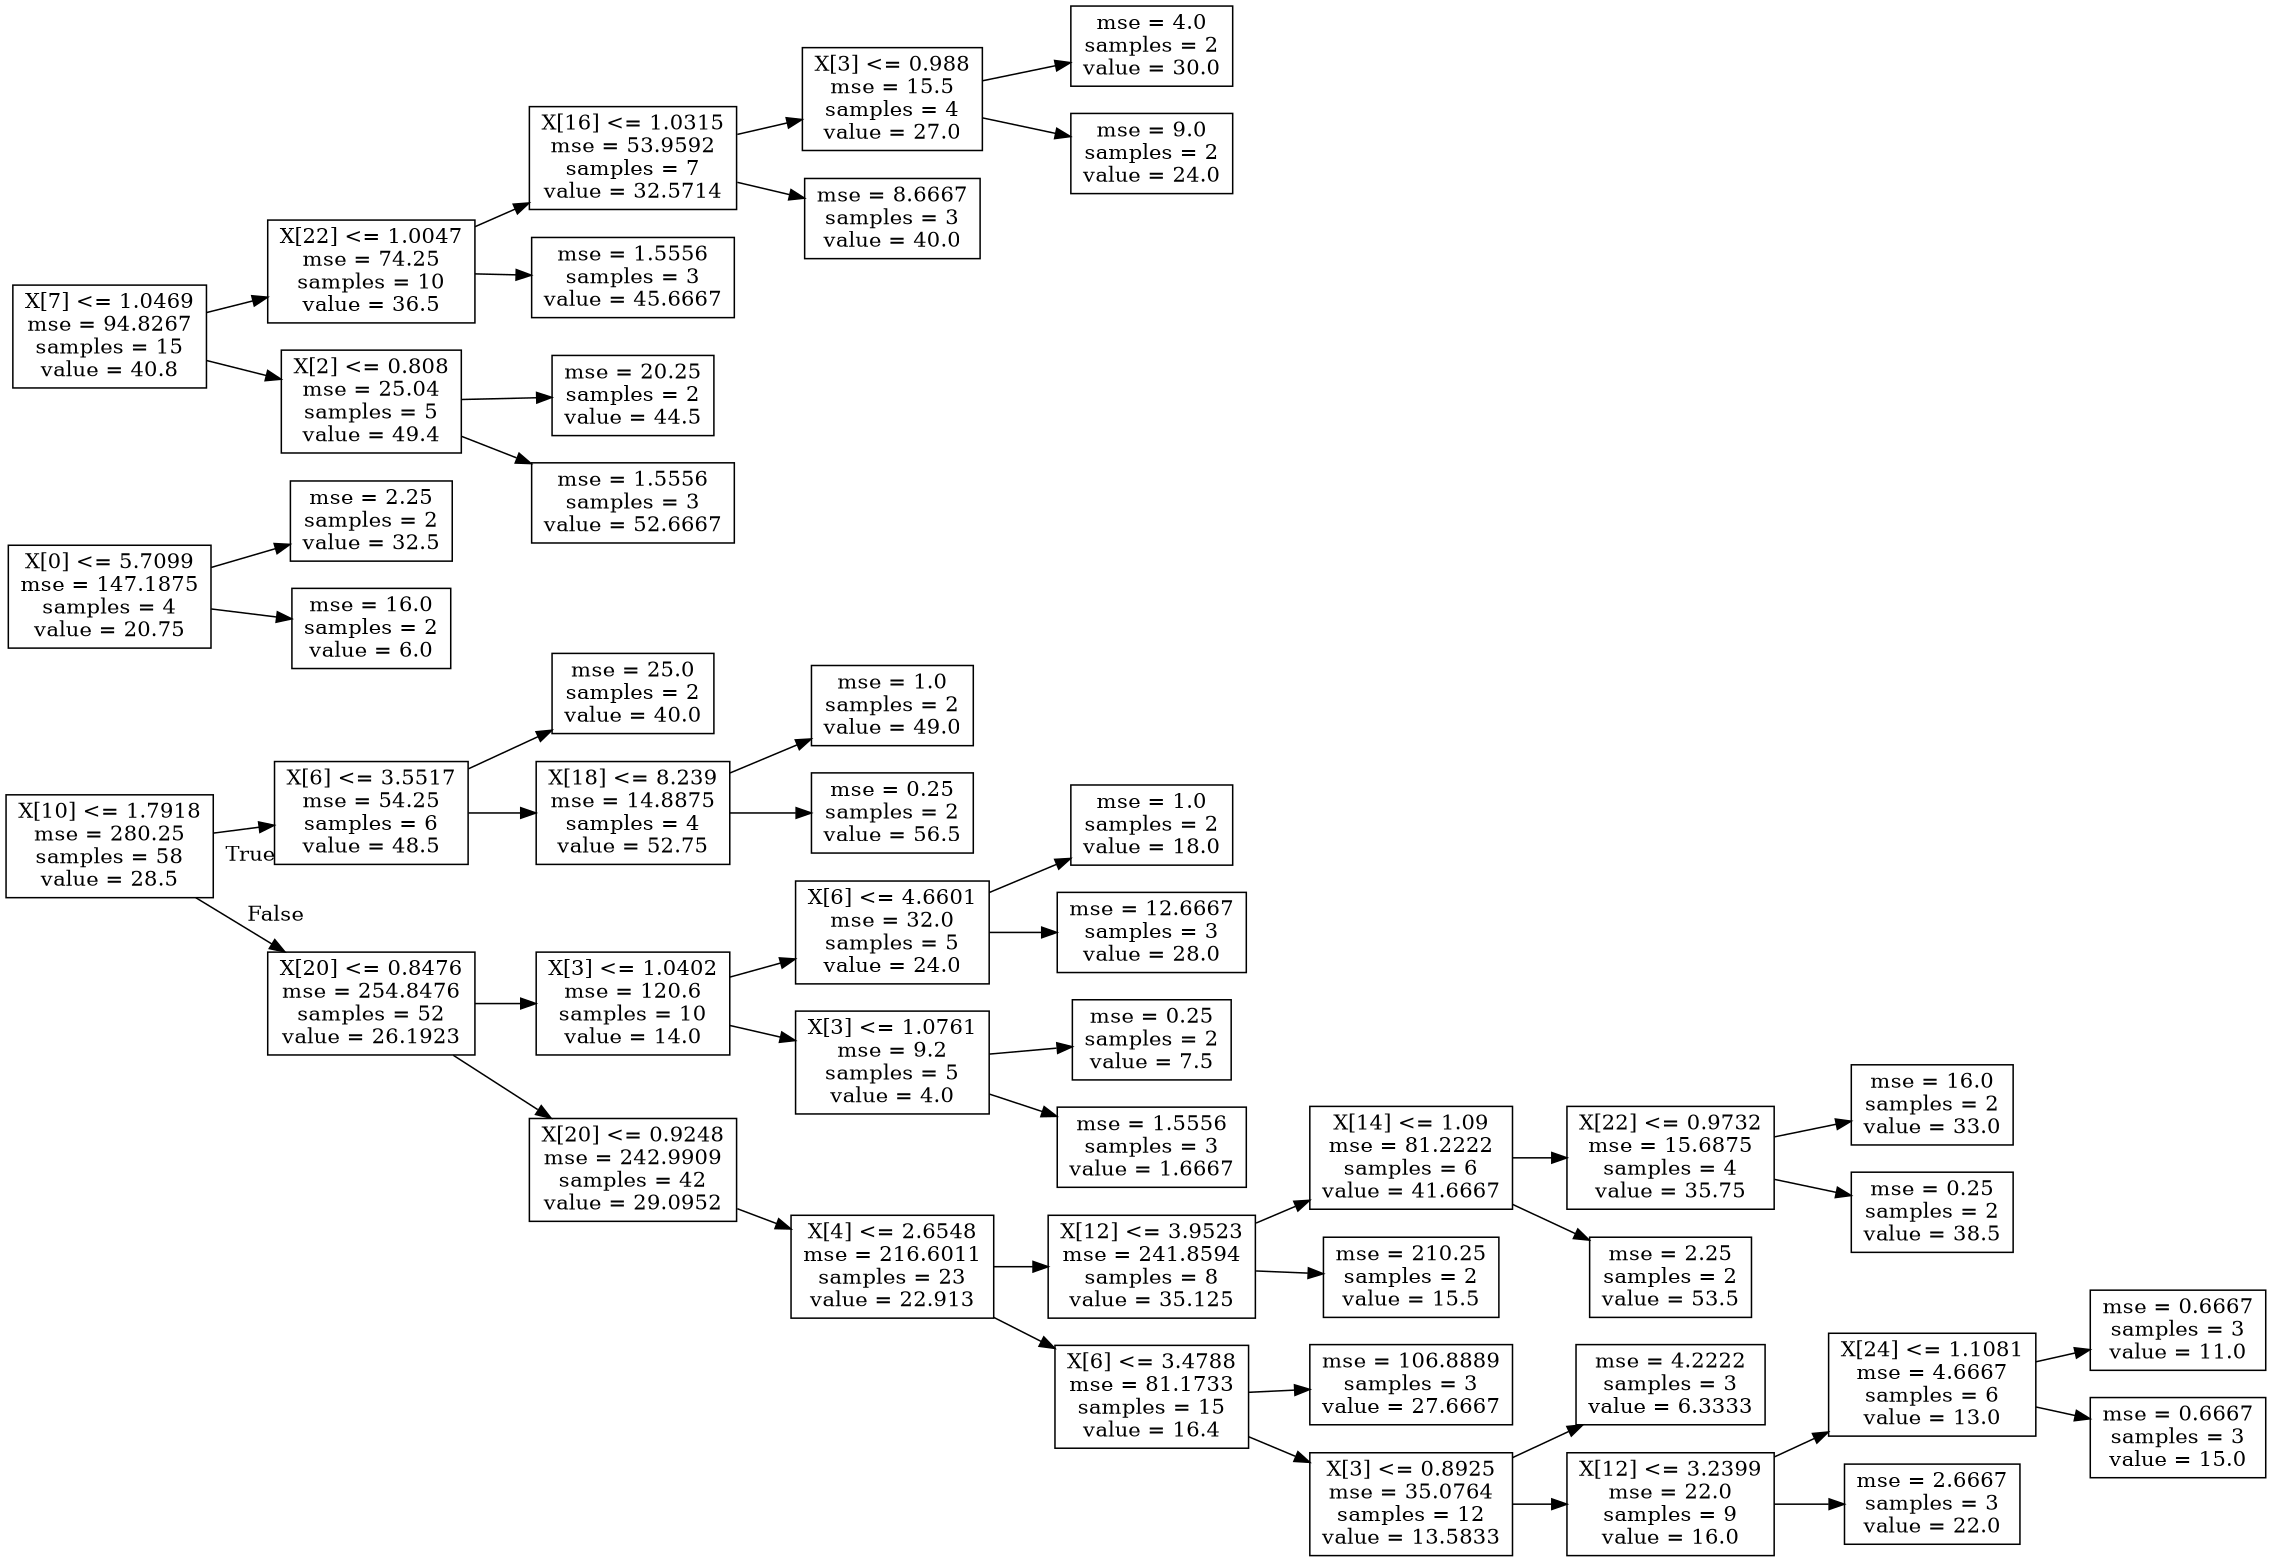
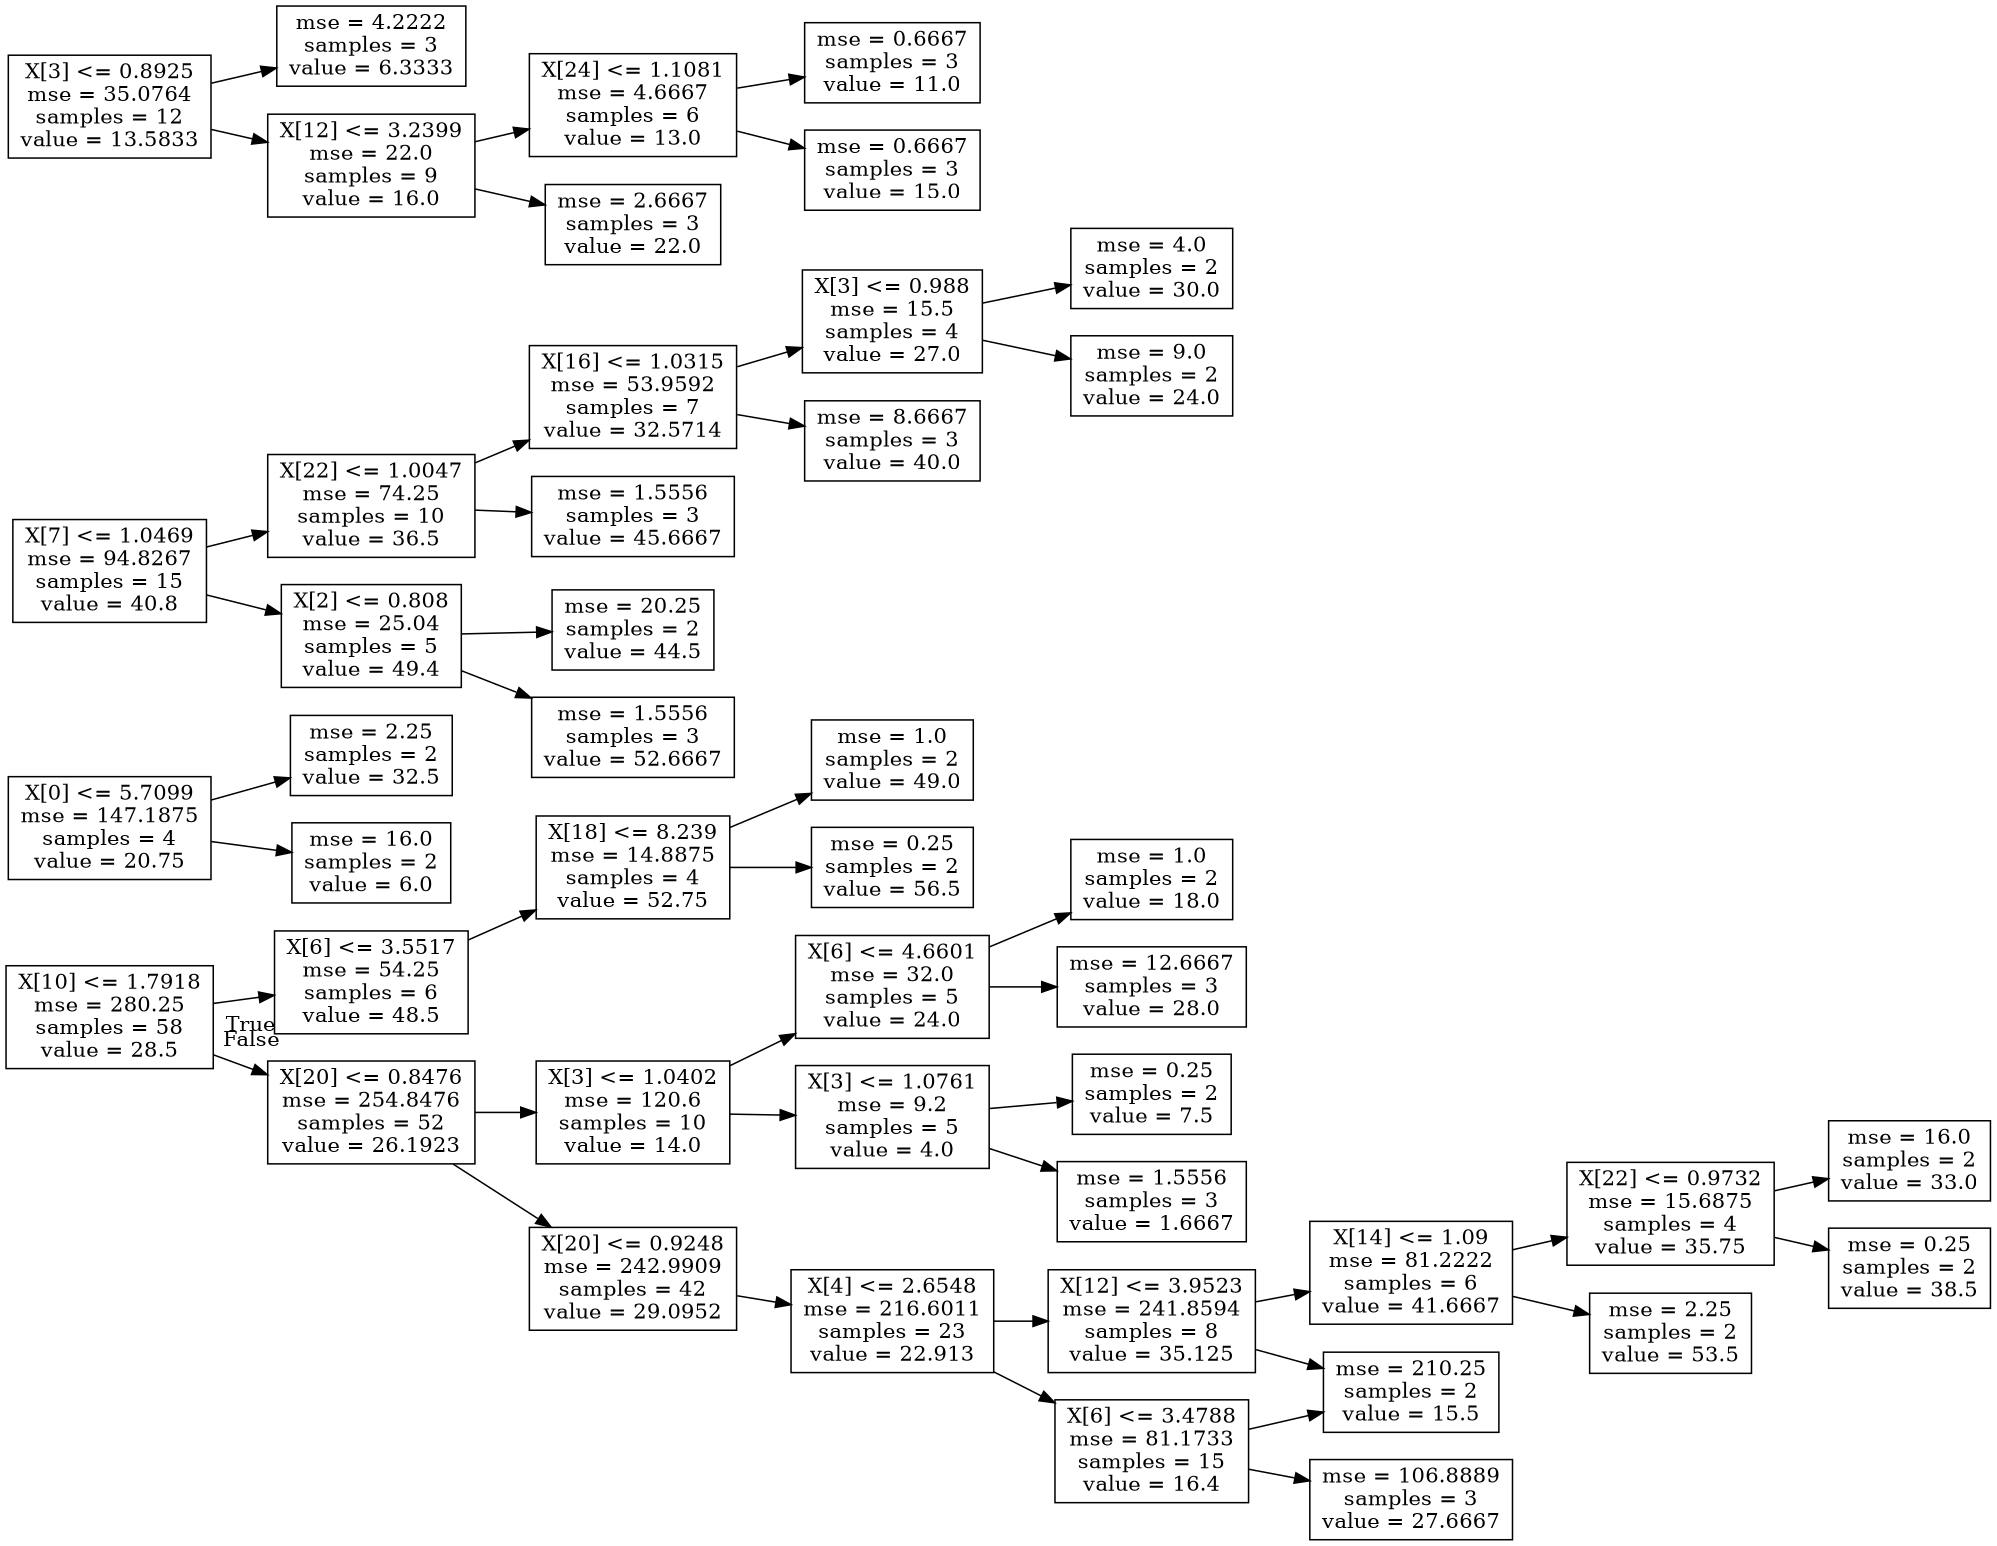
(633, 693) -> none
(1272, 1447) -> (1279, 1422)
